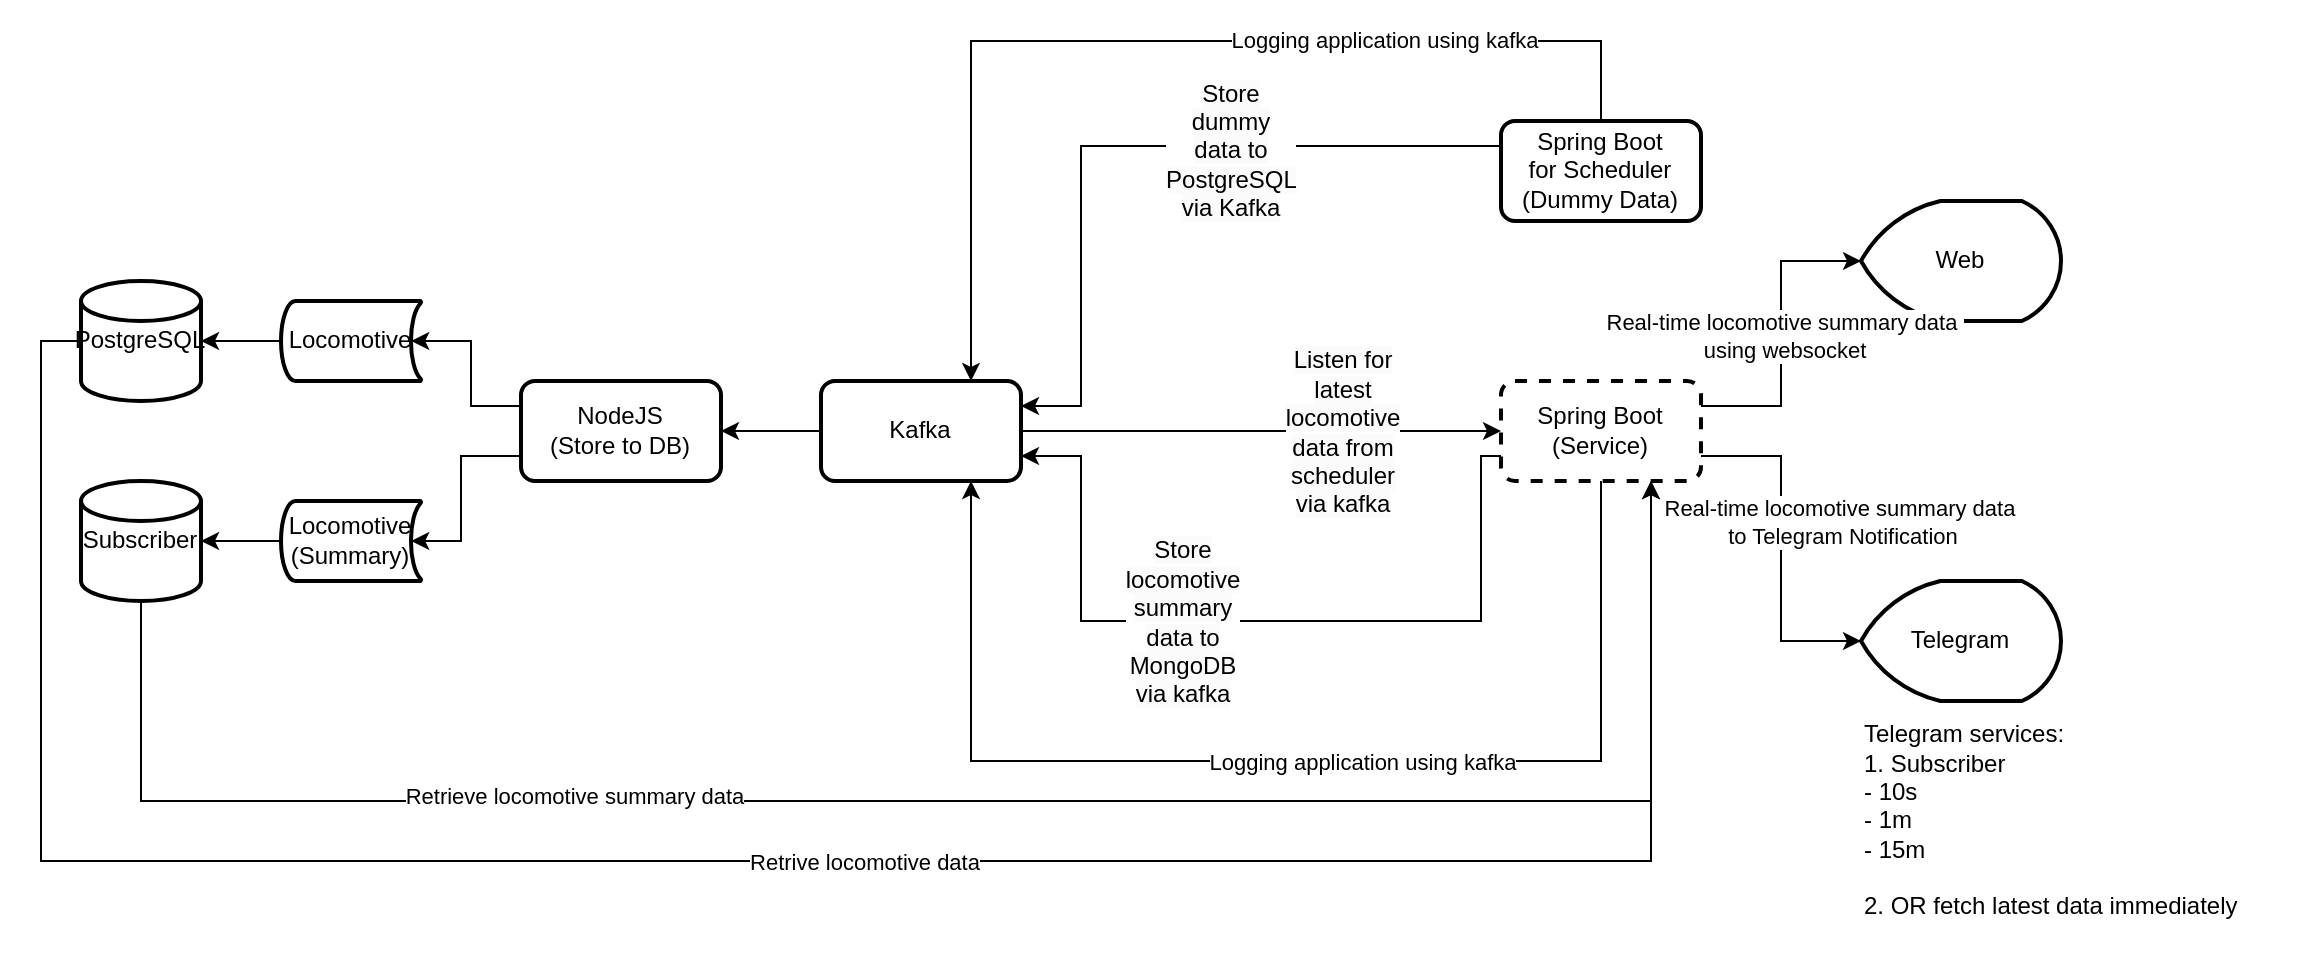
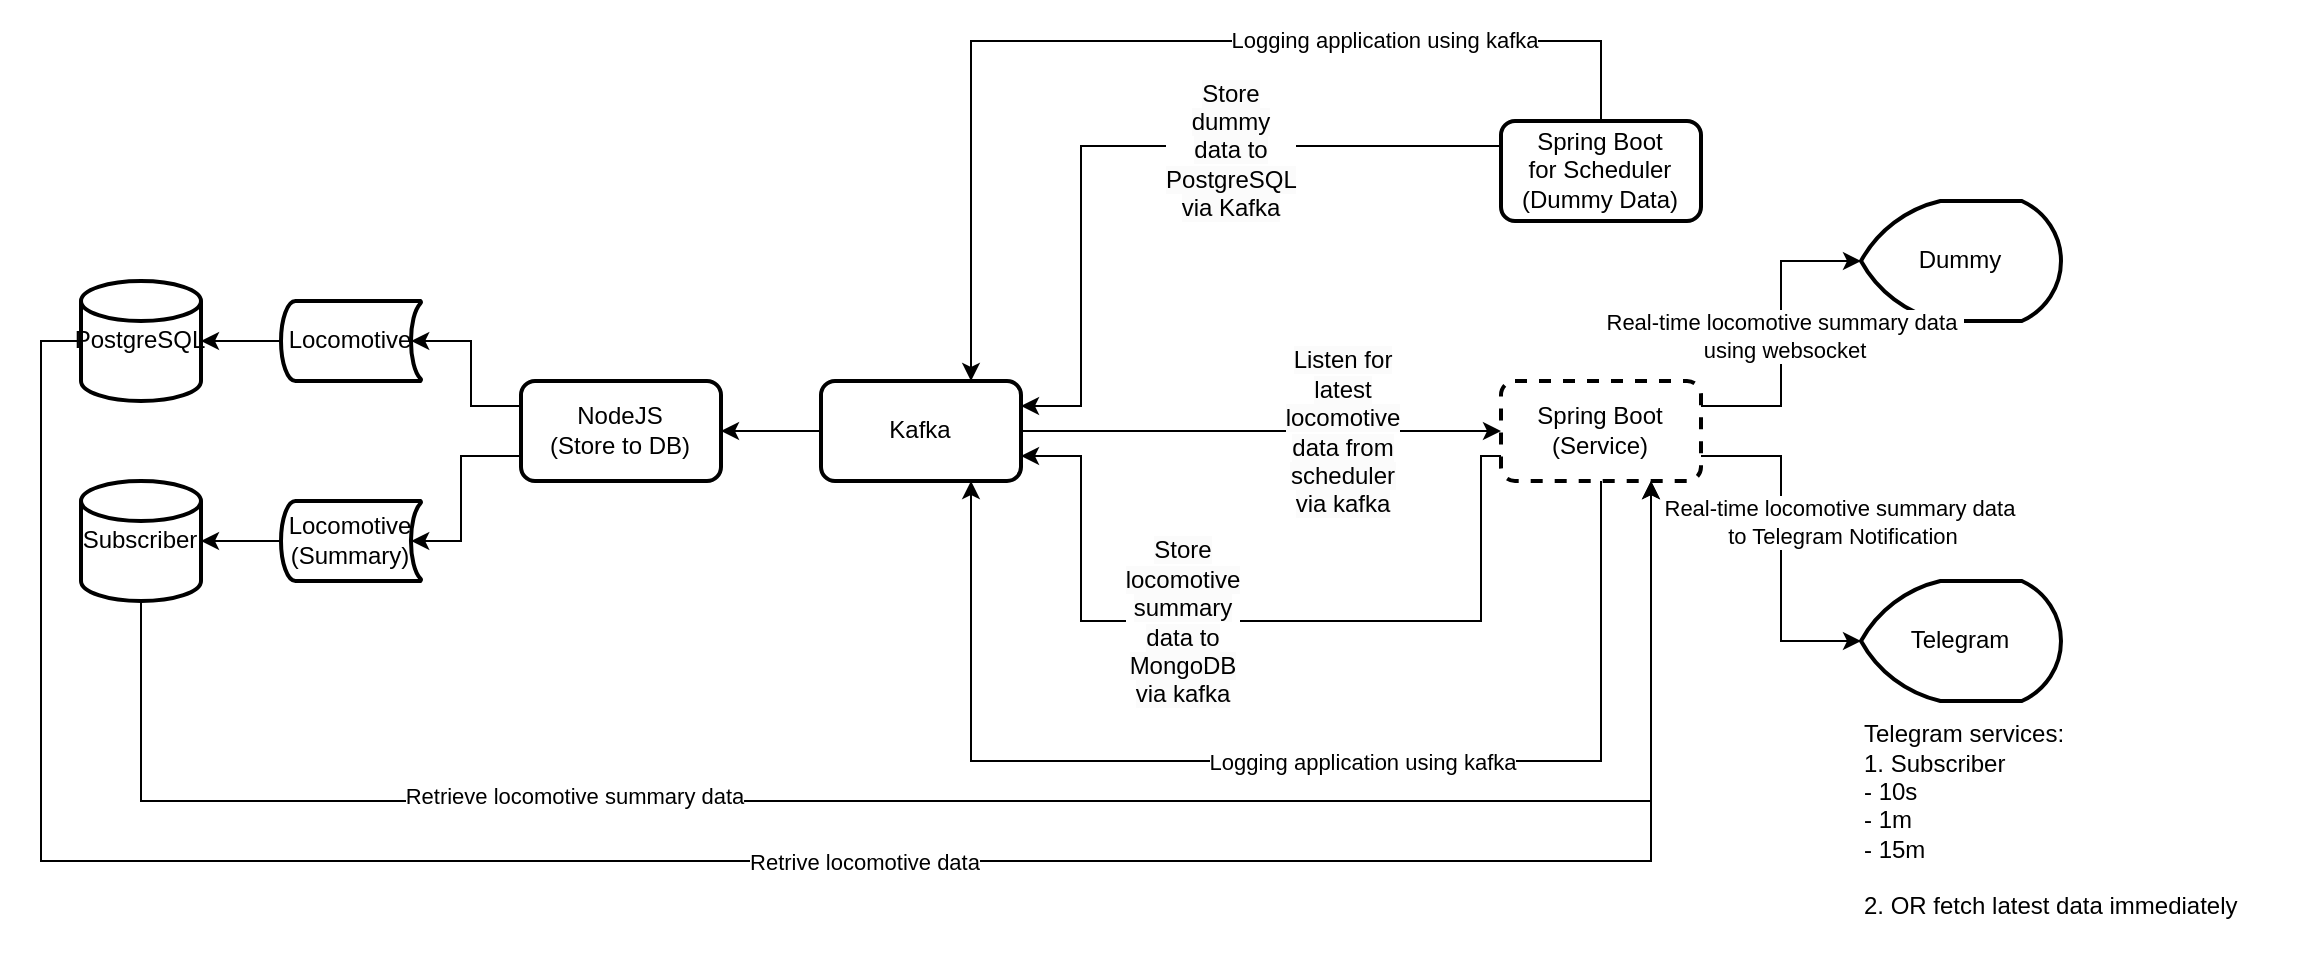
(1961, 261) -> (1961, 261)
